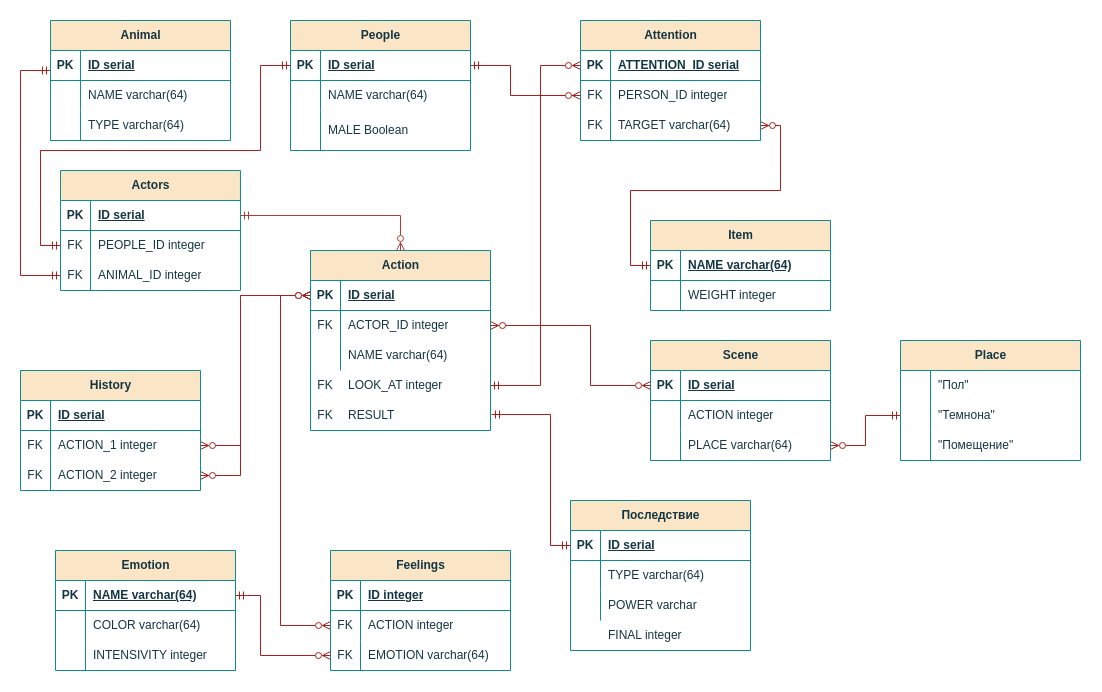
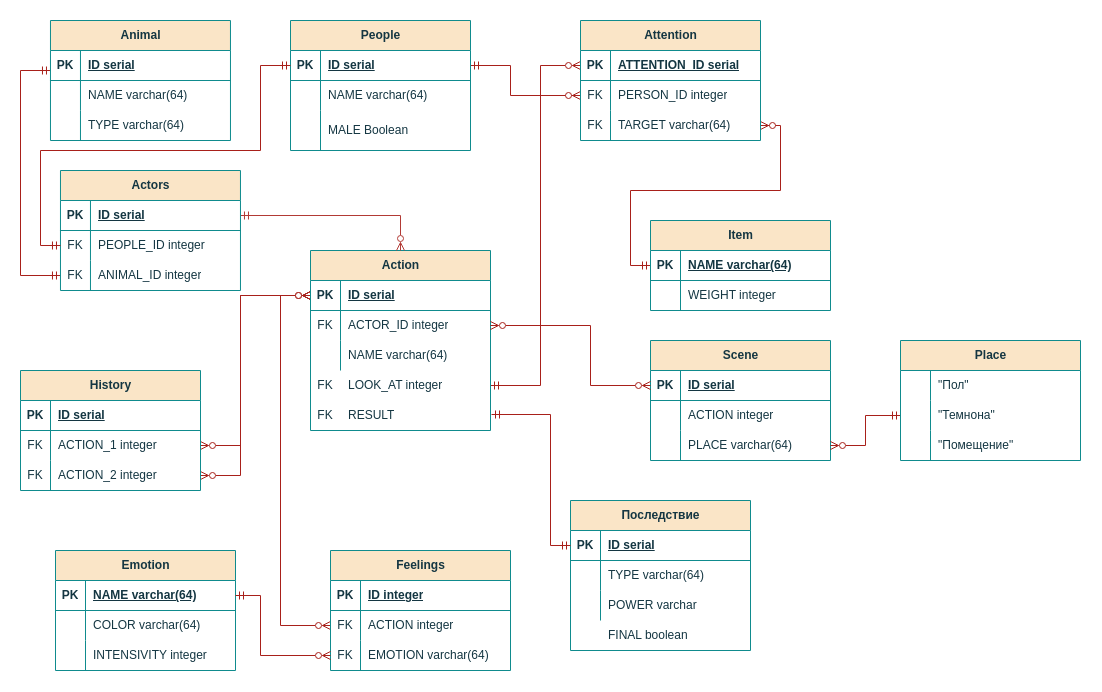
(649, 636) -> (649, 636)
